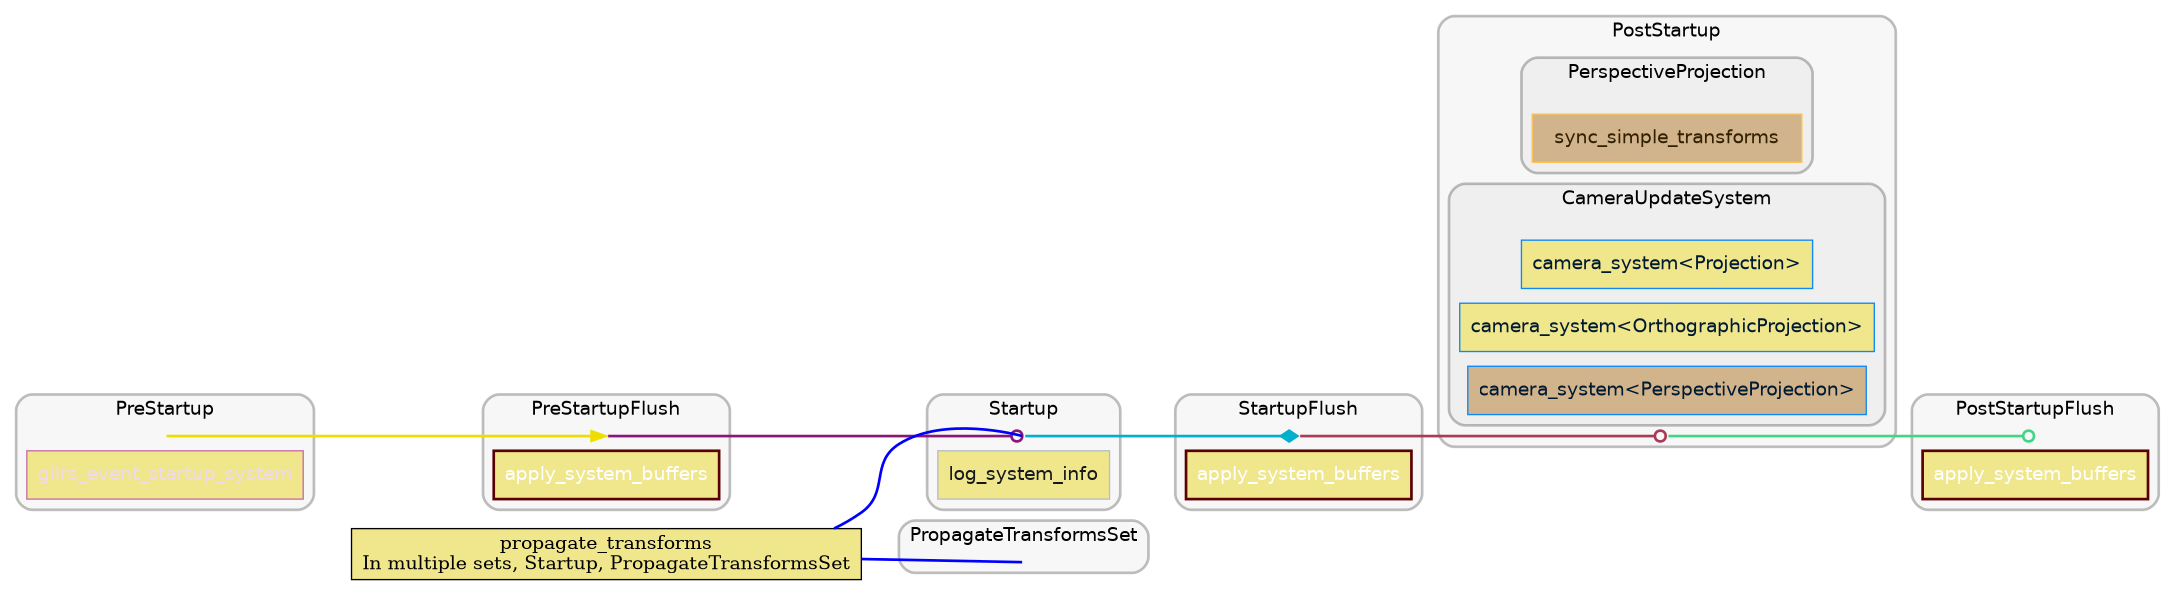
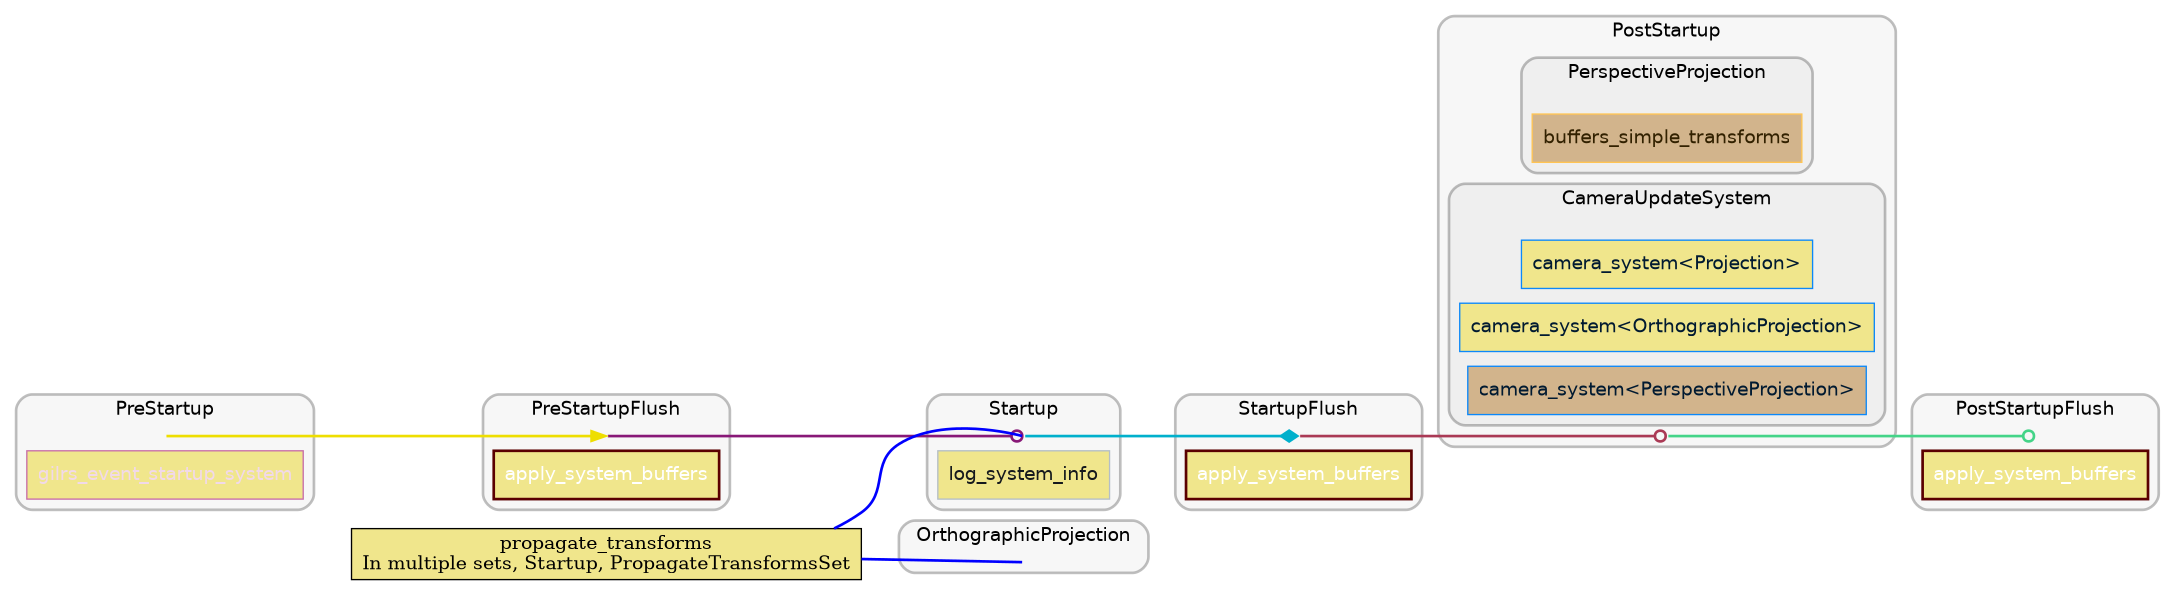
(1667, 138) -> (1667, 138)
(1024, 536) -> (1024, 536)
